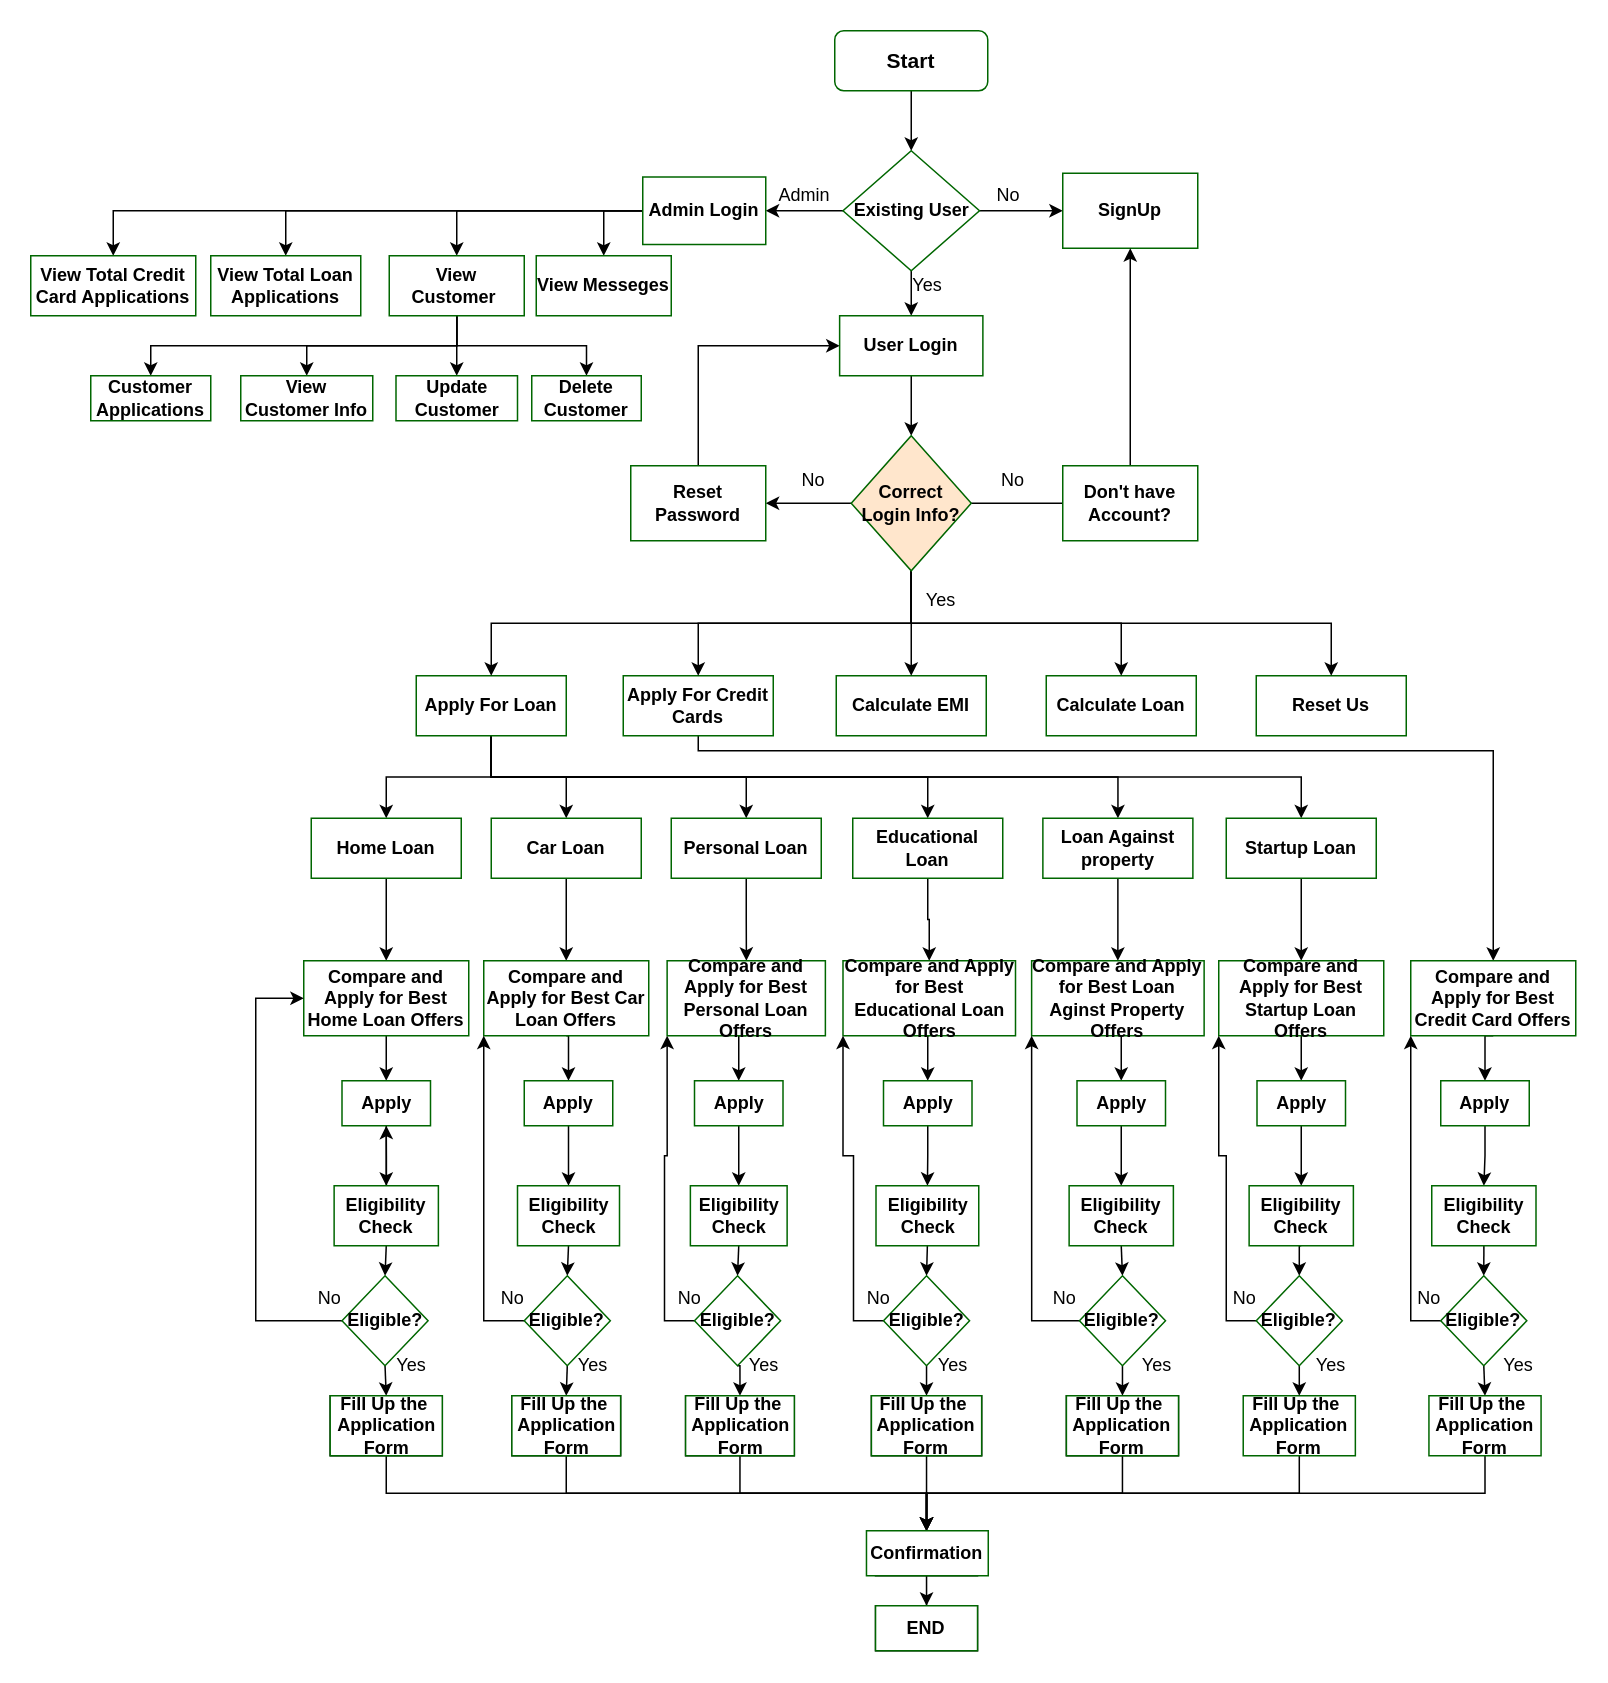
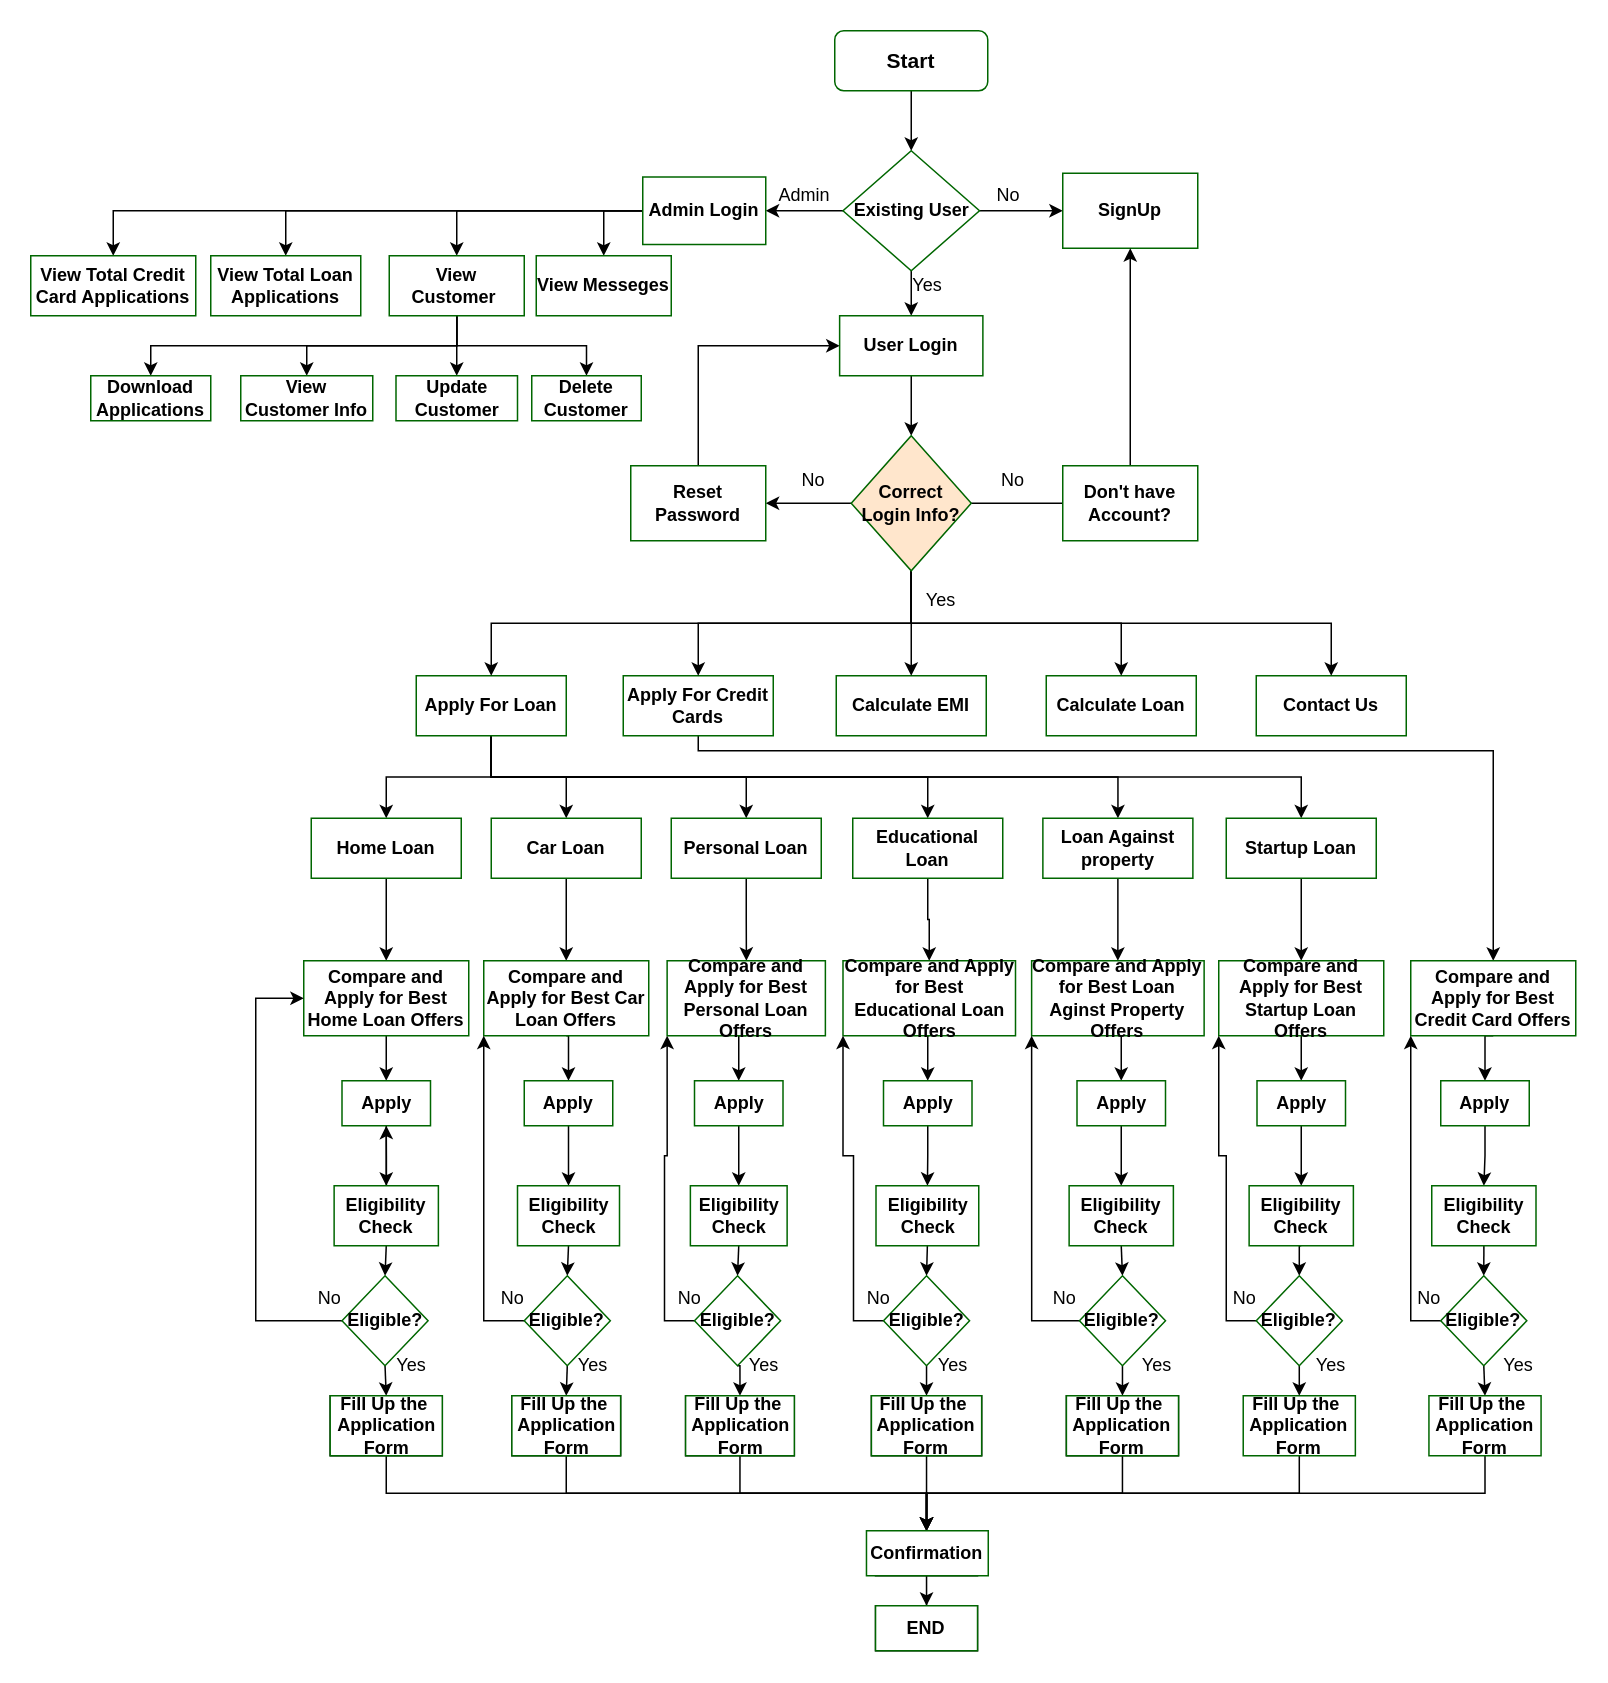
(151, 398) -> (151, 398)
(1331, 706) -> (1331, 706)
